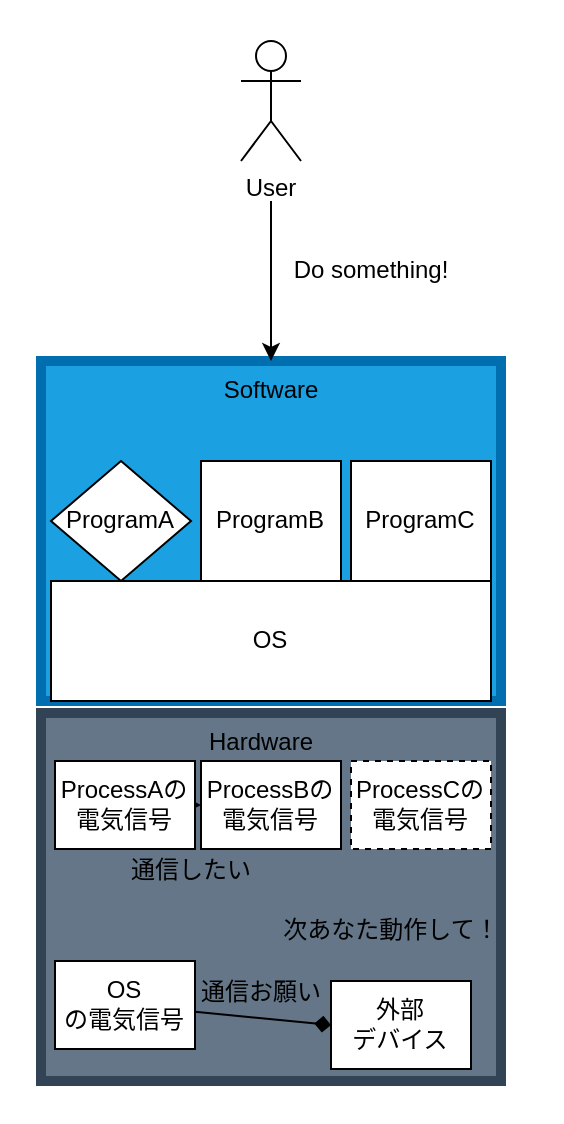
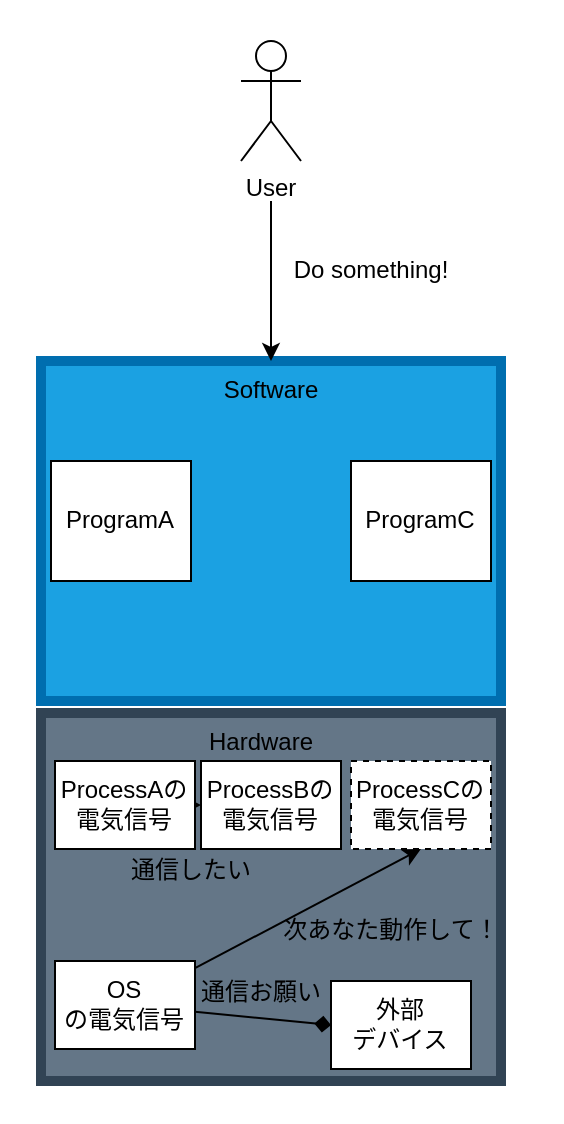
(121, 521) -> (121, 521)
(271, 521) -> none
(271, 641) -> none
none -> (302, 912)
